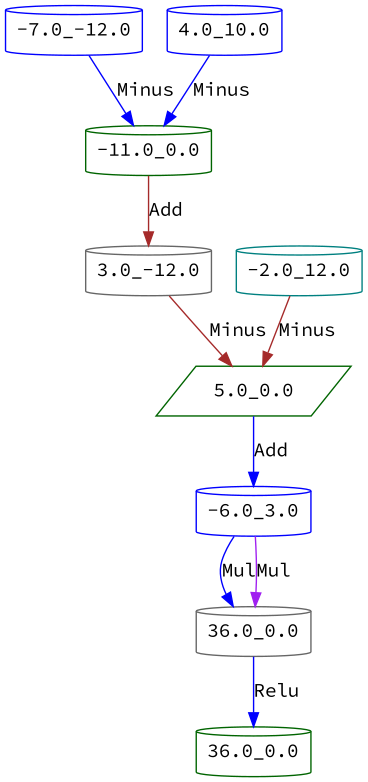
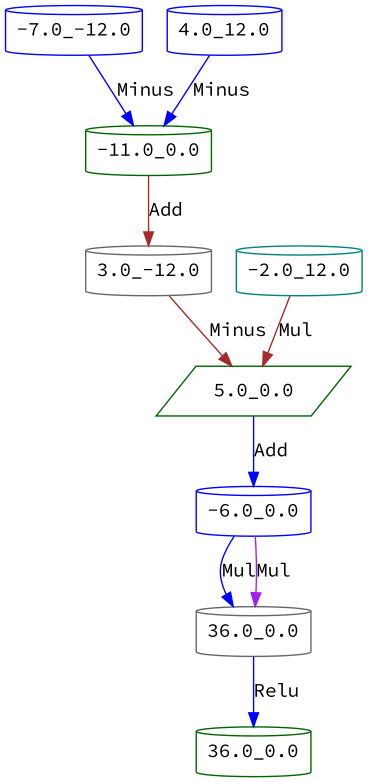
(225, 30) -> (225, 30)
(307, 331) -> (296, 331)
(254, 511) -> (254, 511)
